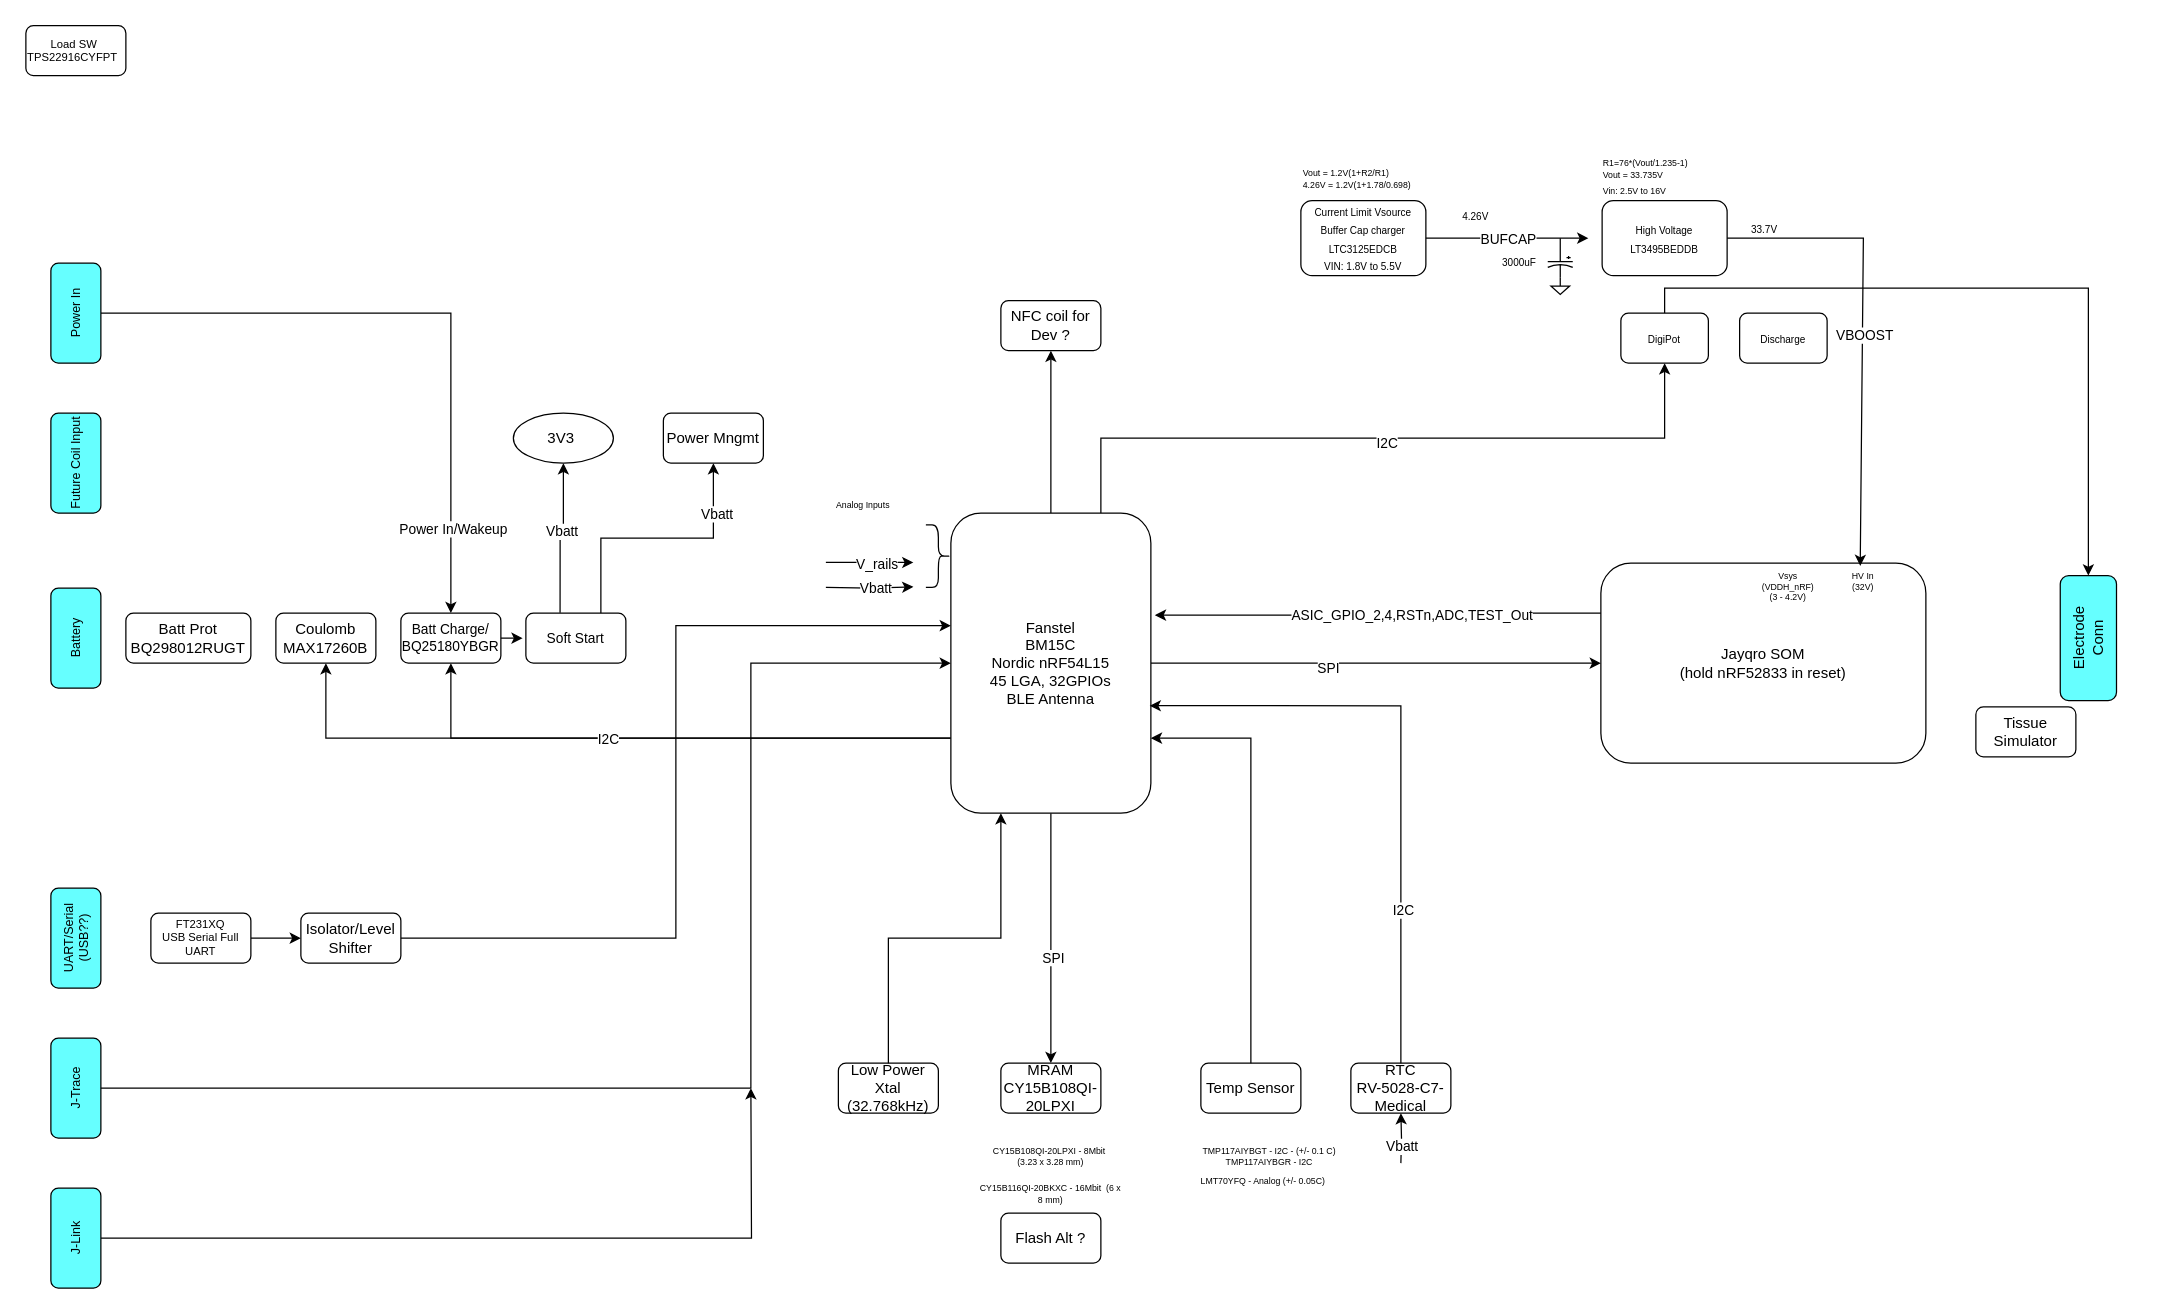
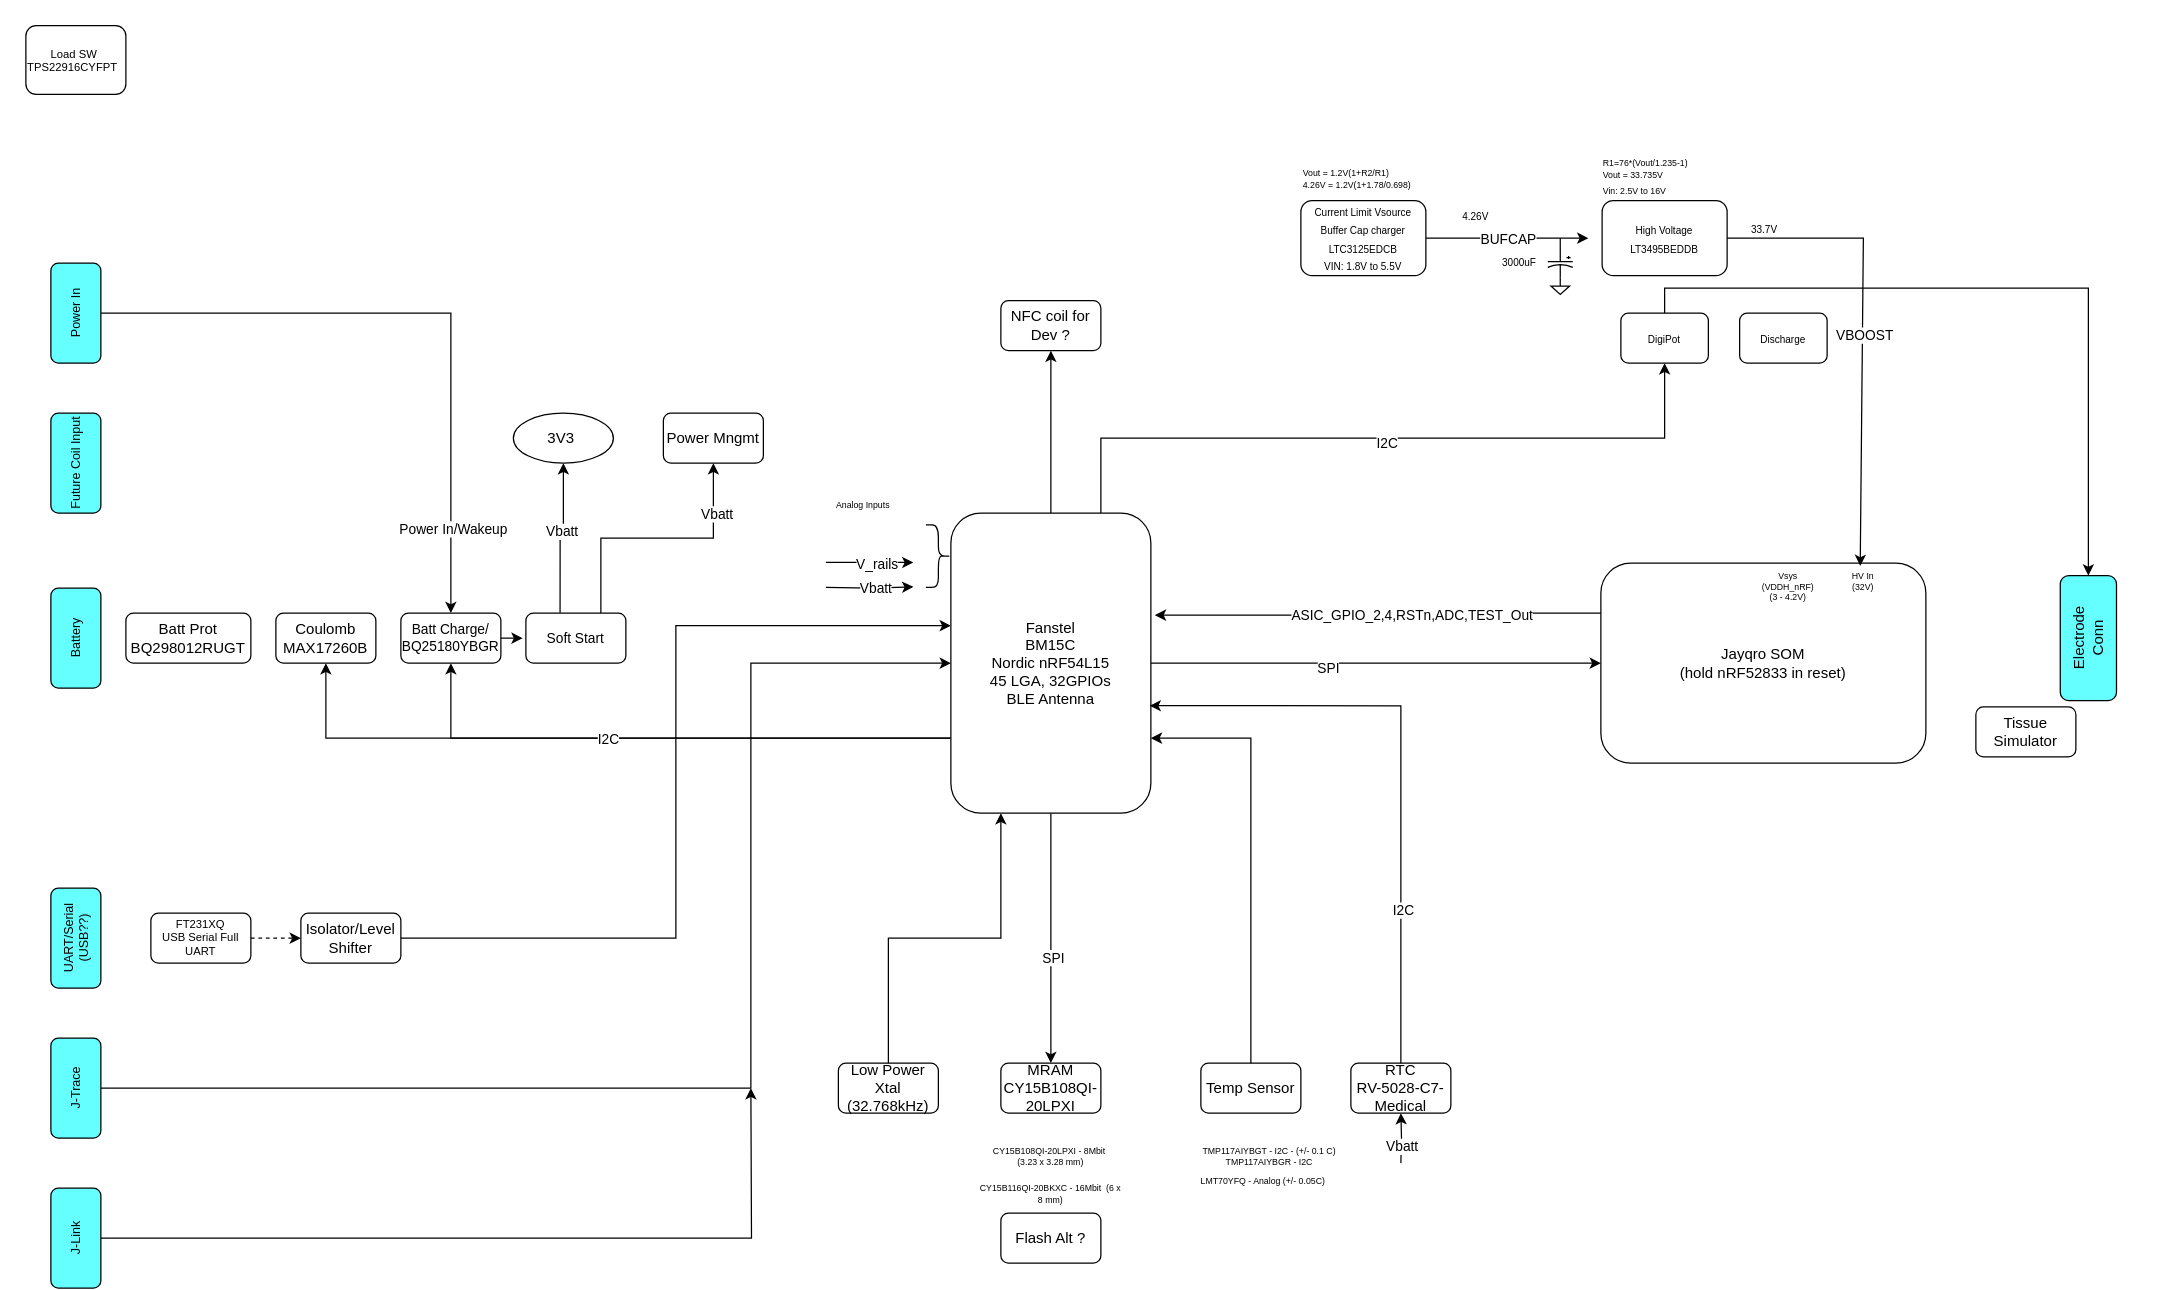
(76, 51) -> (76, 60)
(271, 938) -> (271, 938)
